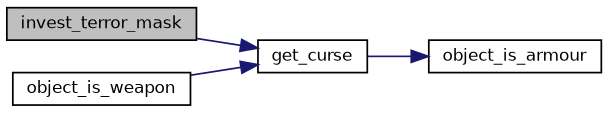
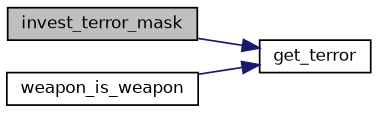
(313, 56) -> (315, 56)
(515, 56) -> none
(102, 89) -> (102, 89)
